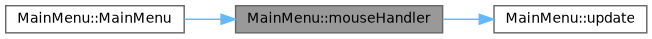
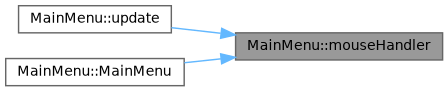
(461, 19) -> (196, 30)
